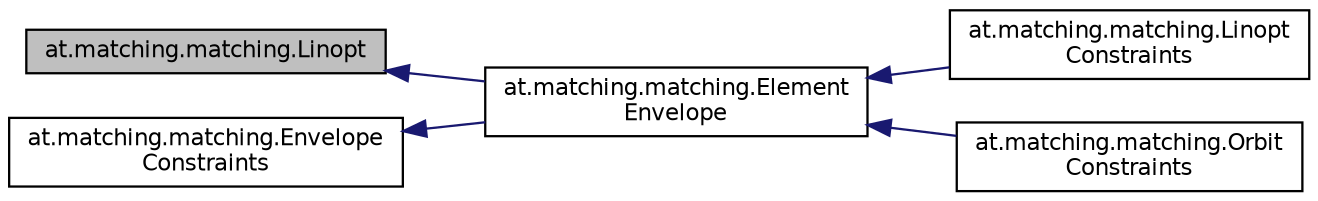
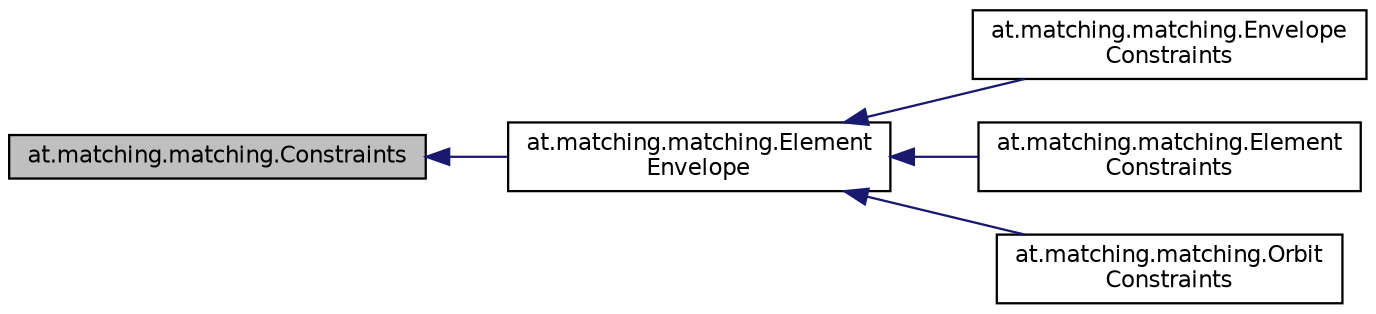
(1130, 45) -> (1170, 157)
(206, 52) -> (217, 157)
(456, 125) -> (946, 98)
